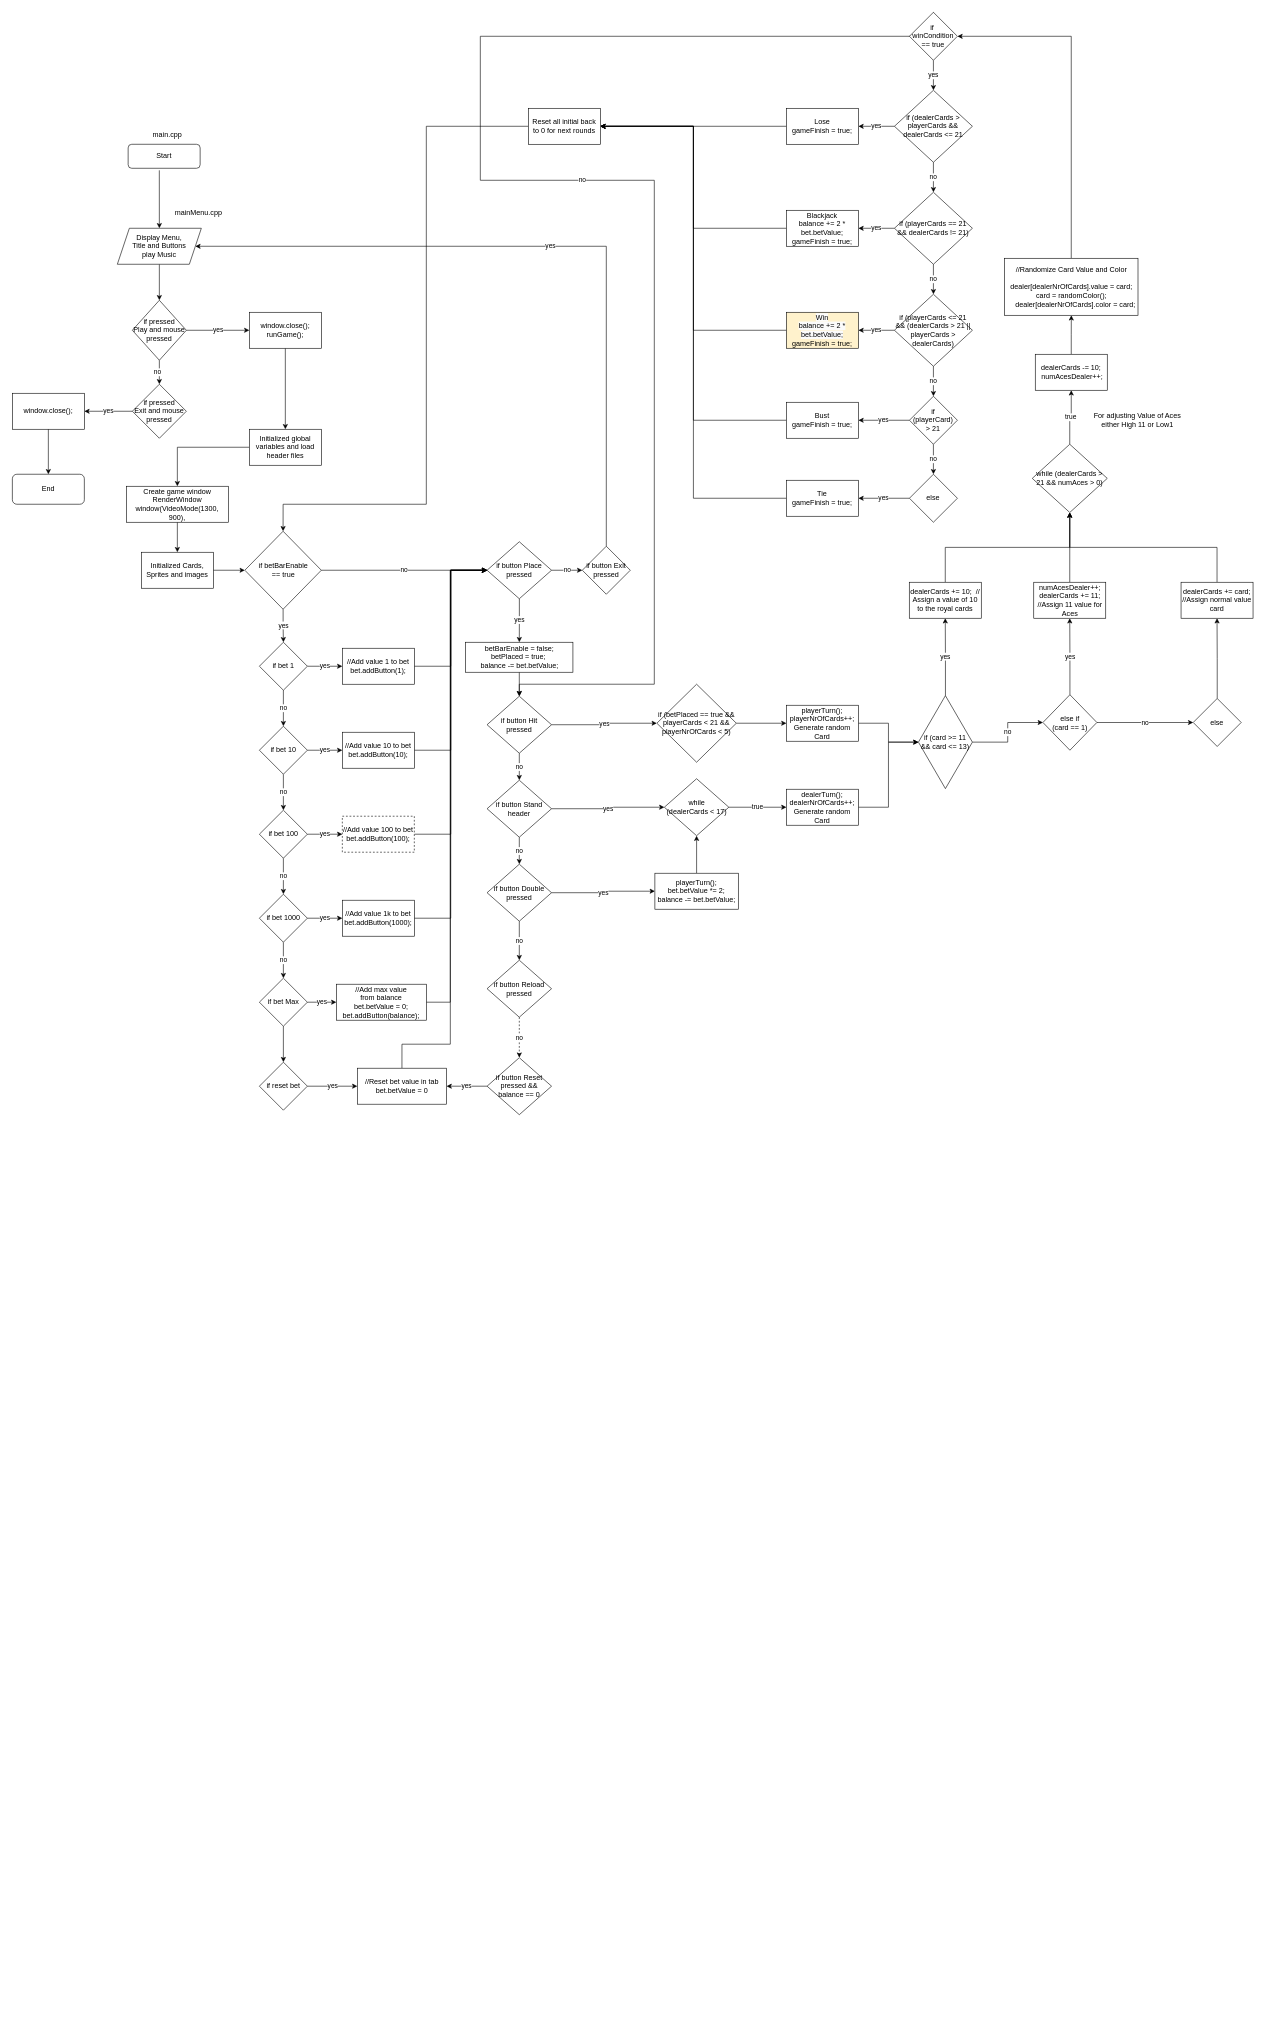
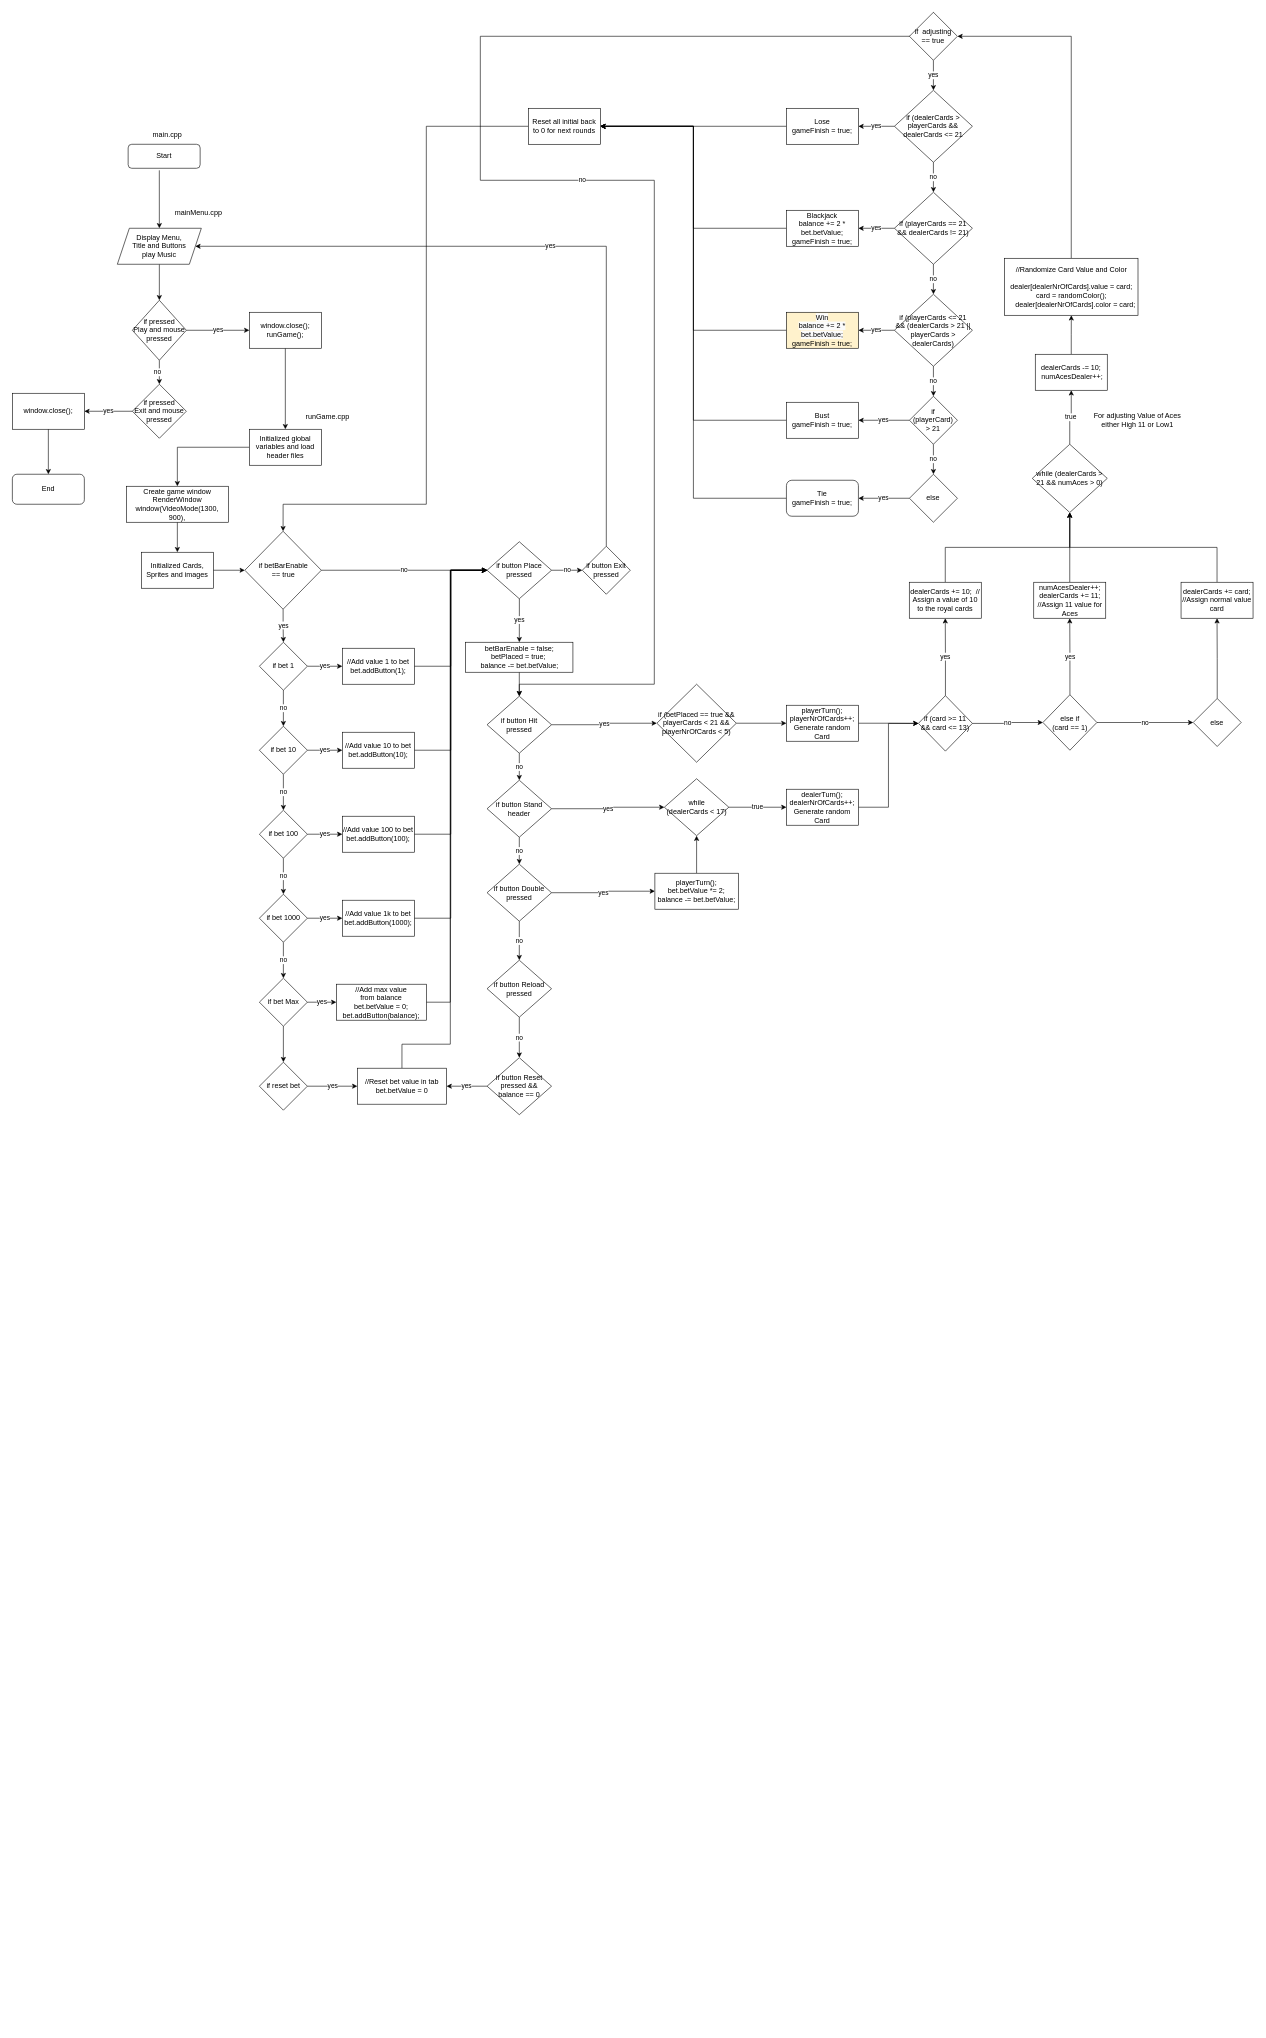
(933, 36) -> (933, 36)
none -> (327, 417)
(822, 498) -> (822, 498)
(945, 742) -> (945, 723)
(378, 834) -> (378, 834)
(519, 1024) -> (519, 1024)
